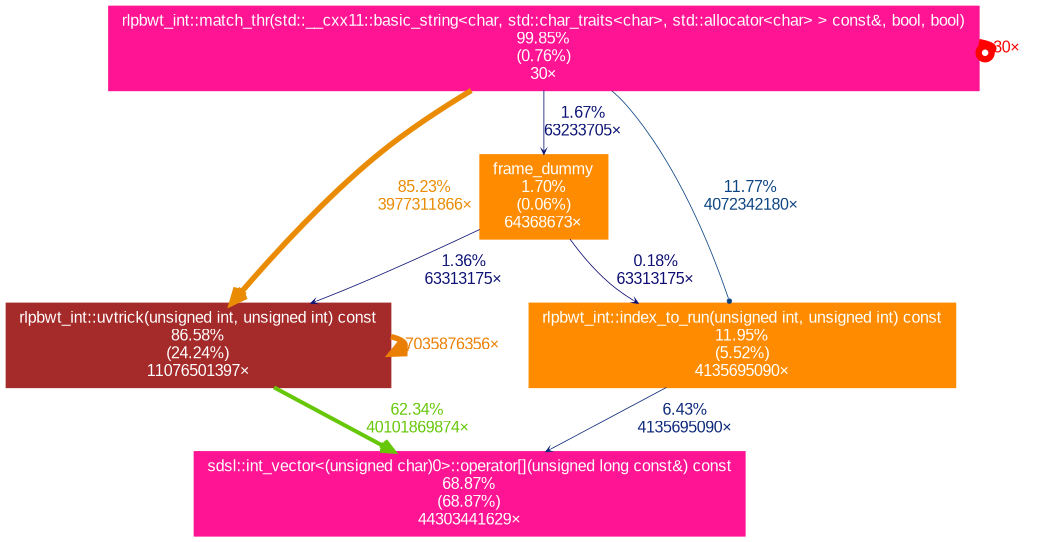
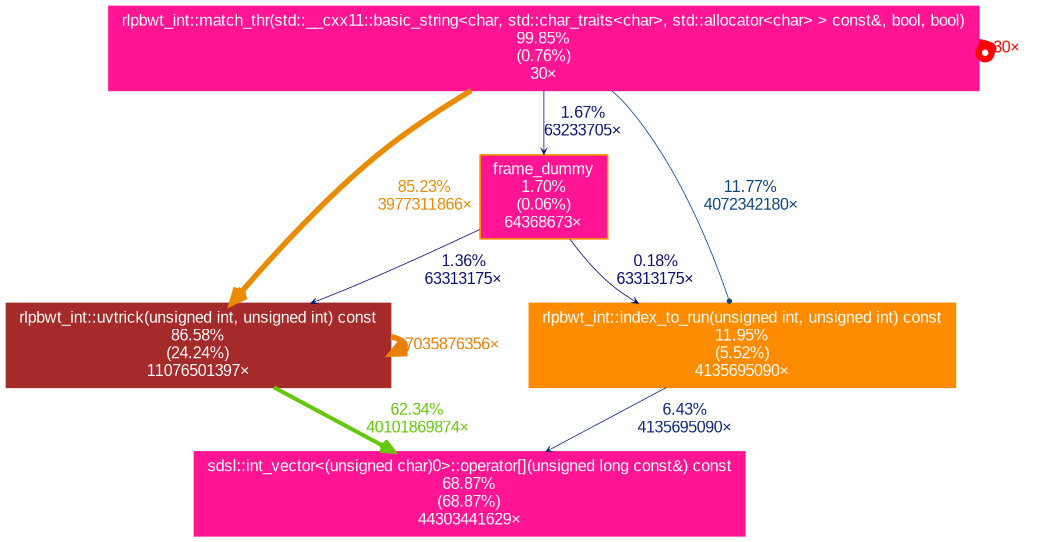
(544, 197) -> (544, 197)
